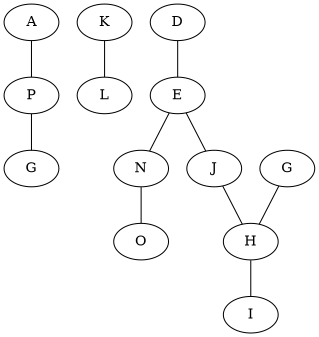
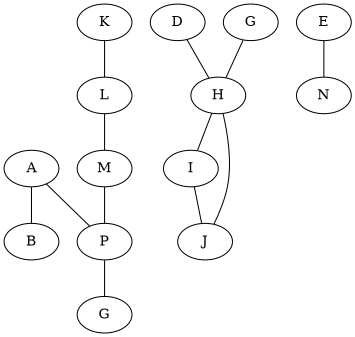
(178, 59) -> (198, 59)
(196, 132) -> (198, 205)
none -> (105, 169)
none -> (31, 242)
(141, 242) -> none
